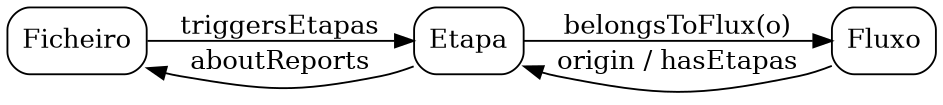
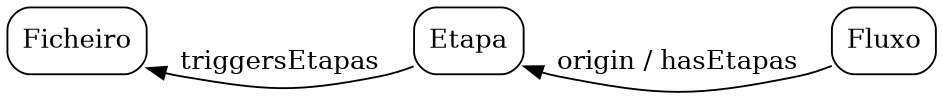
(271, 41) -> none
(668, 41) -> none
(280, 62) -> (280, 62)
